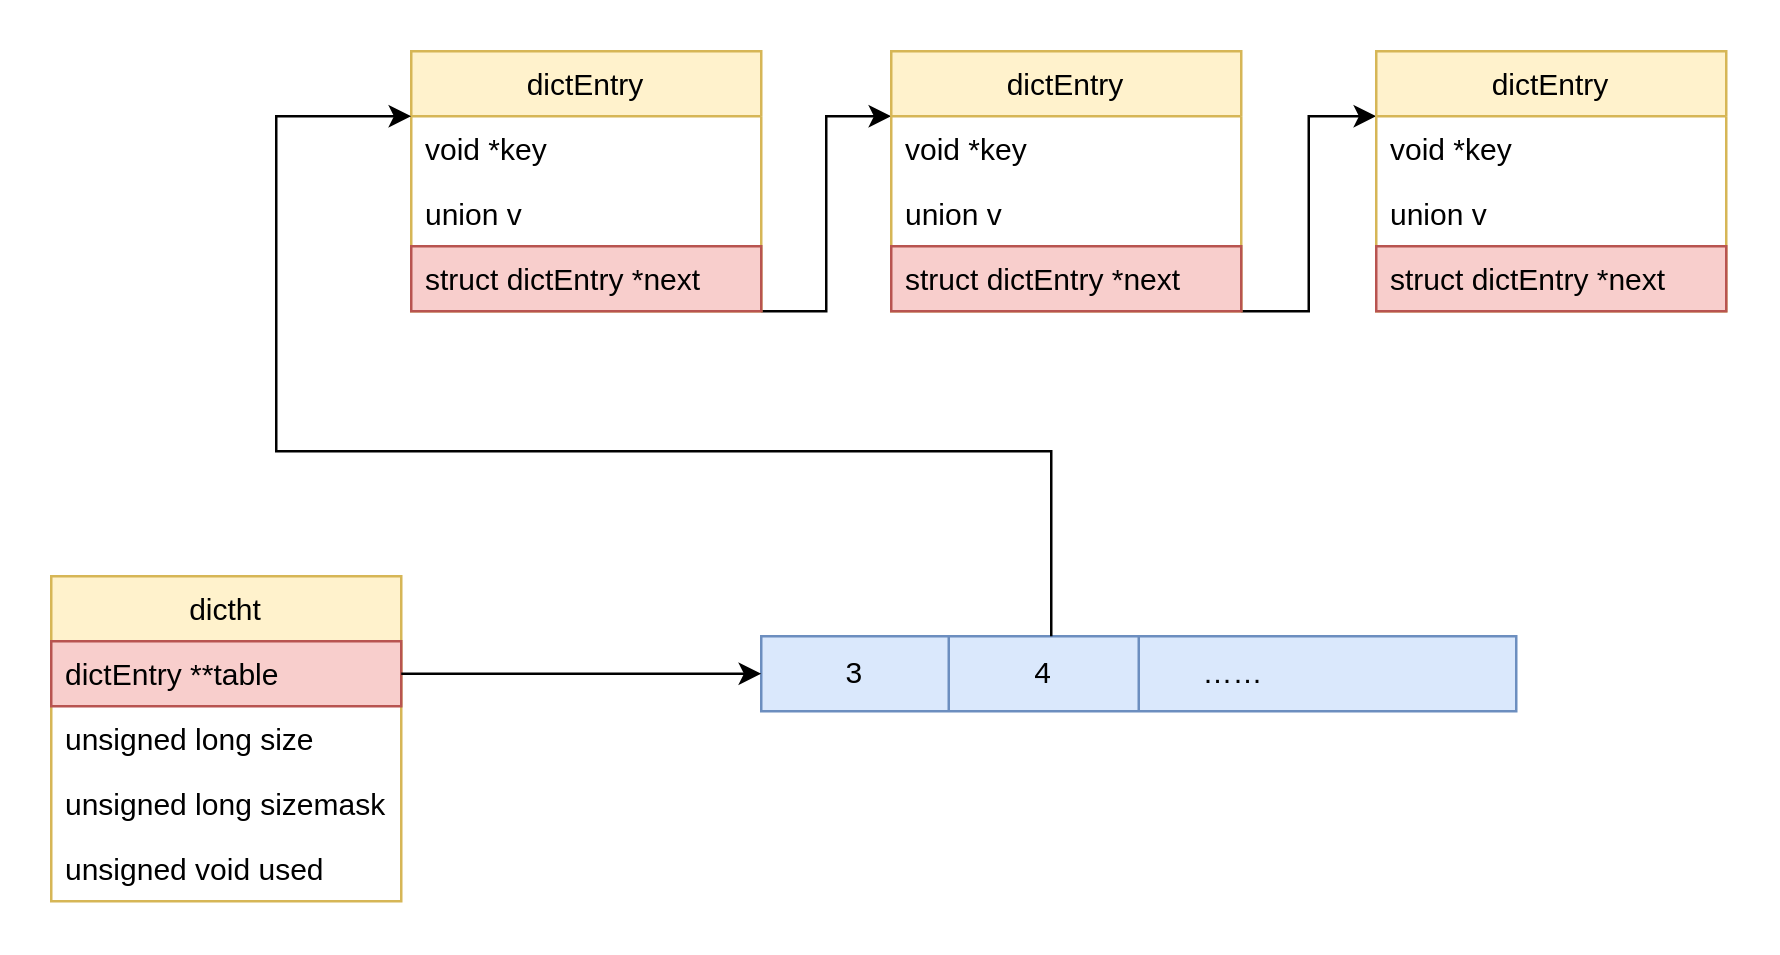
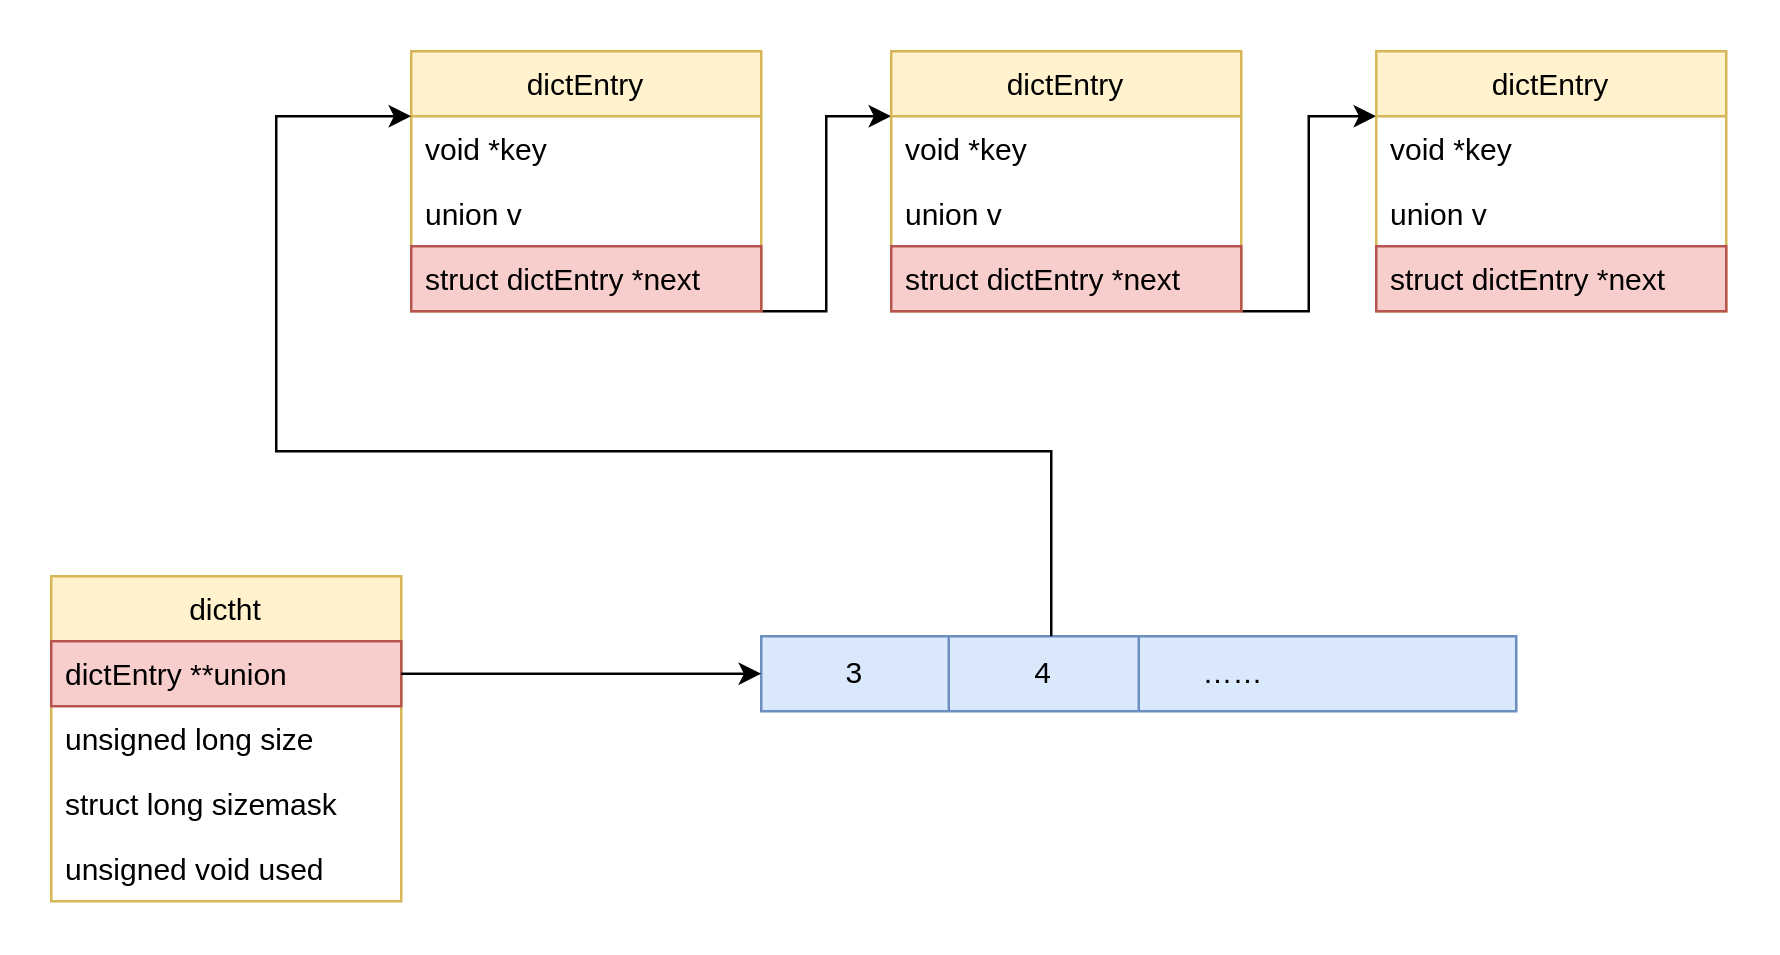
(196, 675) -> (196, 675)
(230, 805) -> (217, 805)
